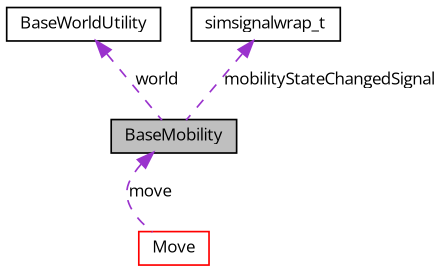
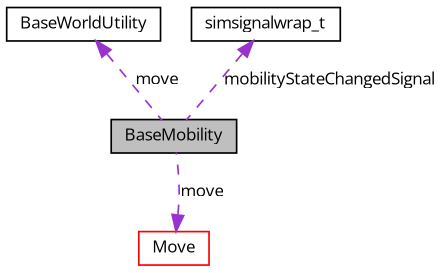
(157, 80) -> (157, 80)
(128, 201) -> (179, 184)
